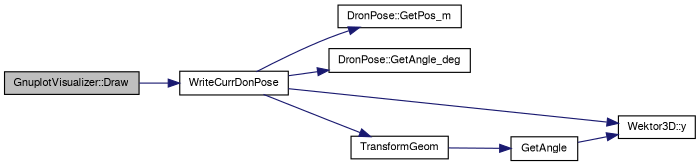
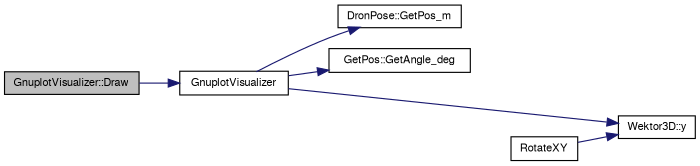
(400, 60) -> (400, 60)
(234, 83) -> (234, 83)
(400, 148) -> none
(544, 149) -> (544, 149)
